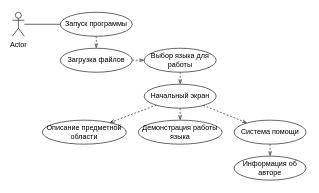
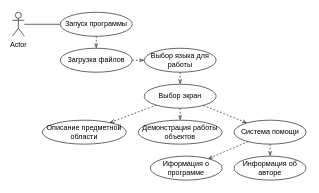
(180, 96) -> (180, 96)
(180, 132) -> (180, 132)
none -> (227, 151)
none -> (186, 168)
